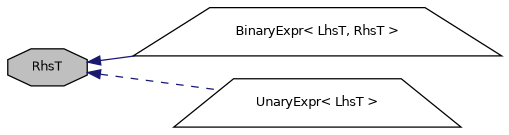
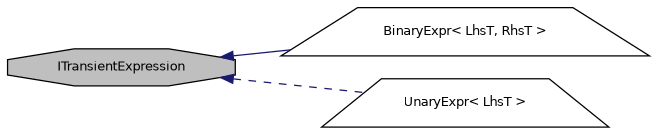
(48, 67) -> (121, 67)
